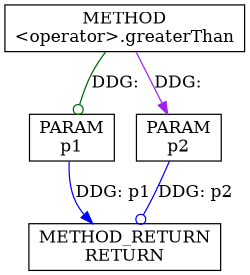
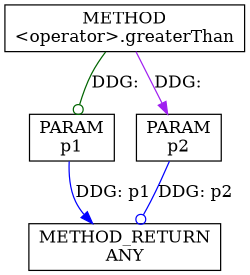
(125, 256) -> (125, 256)
